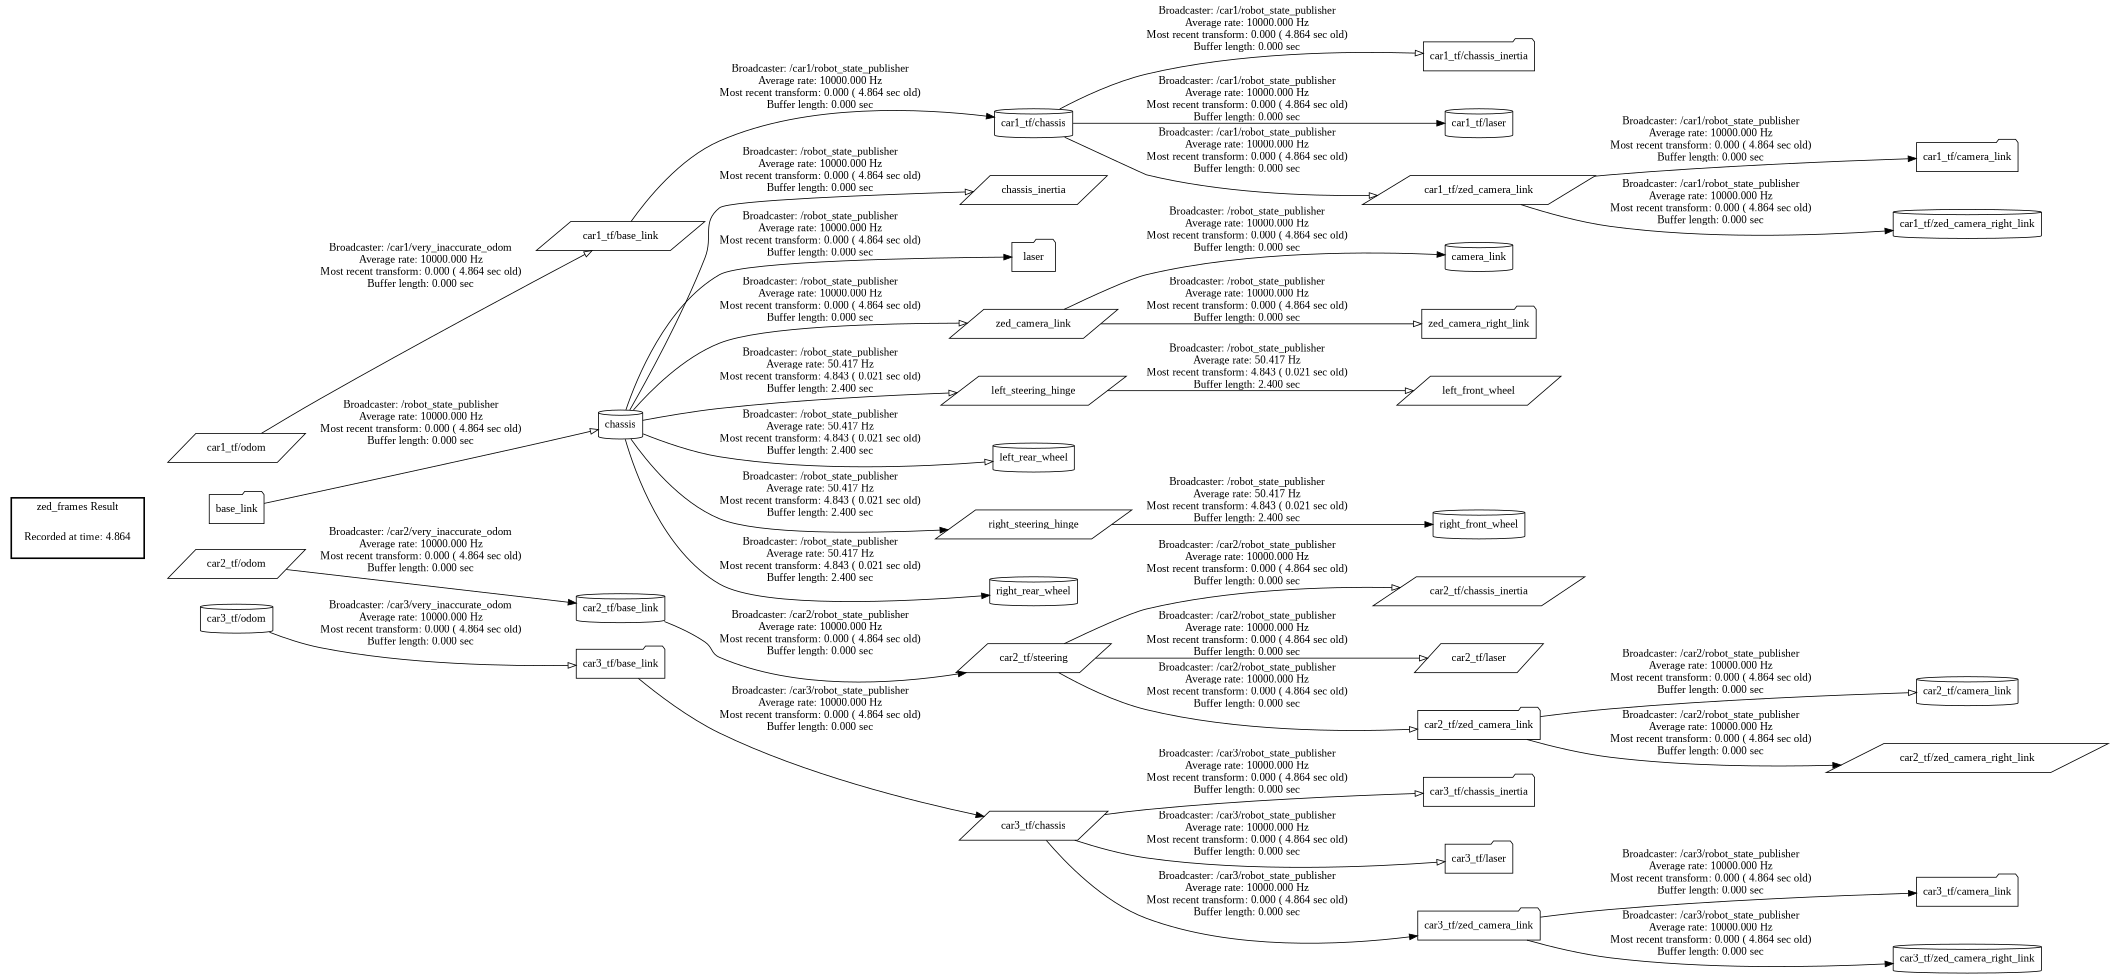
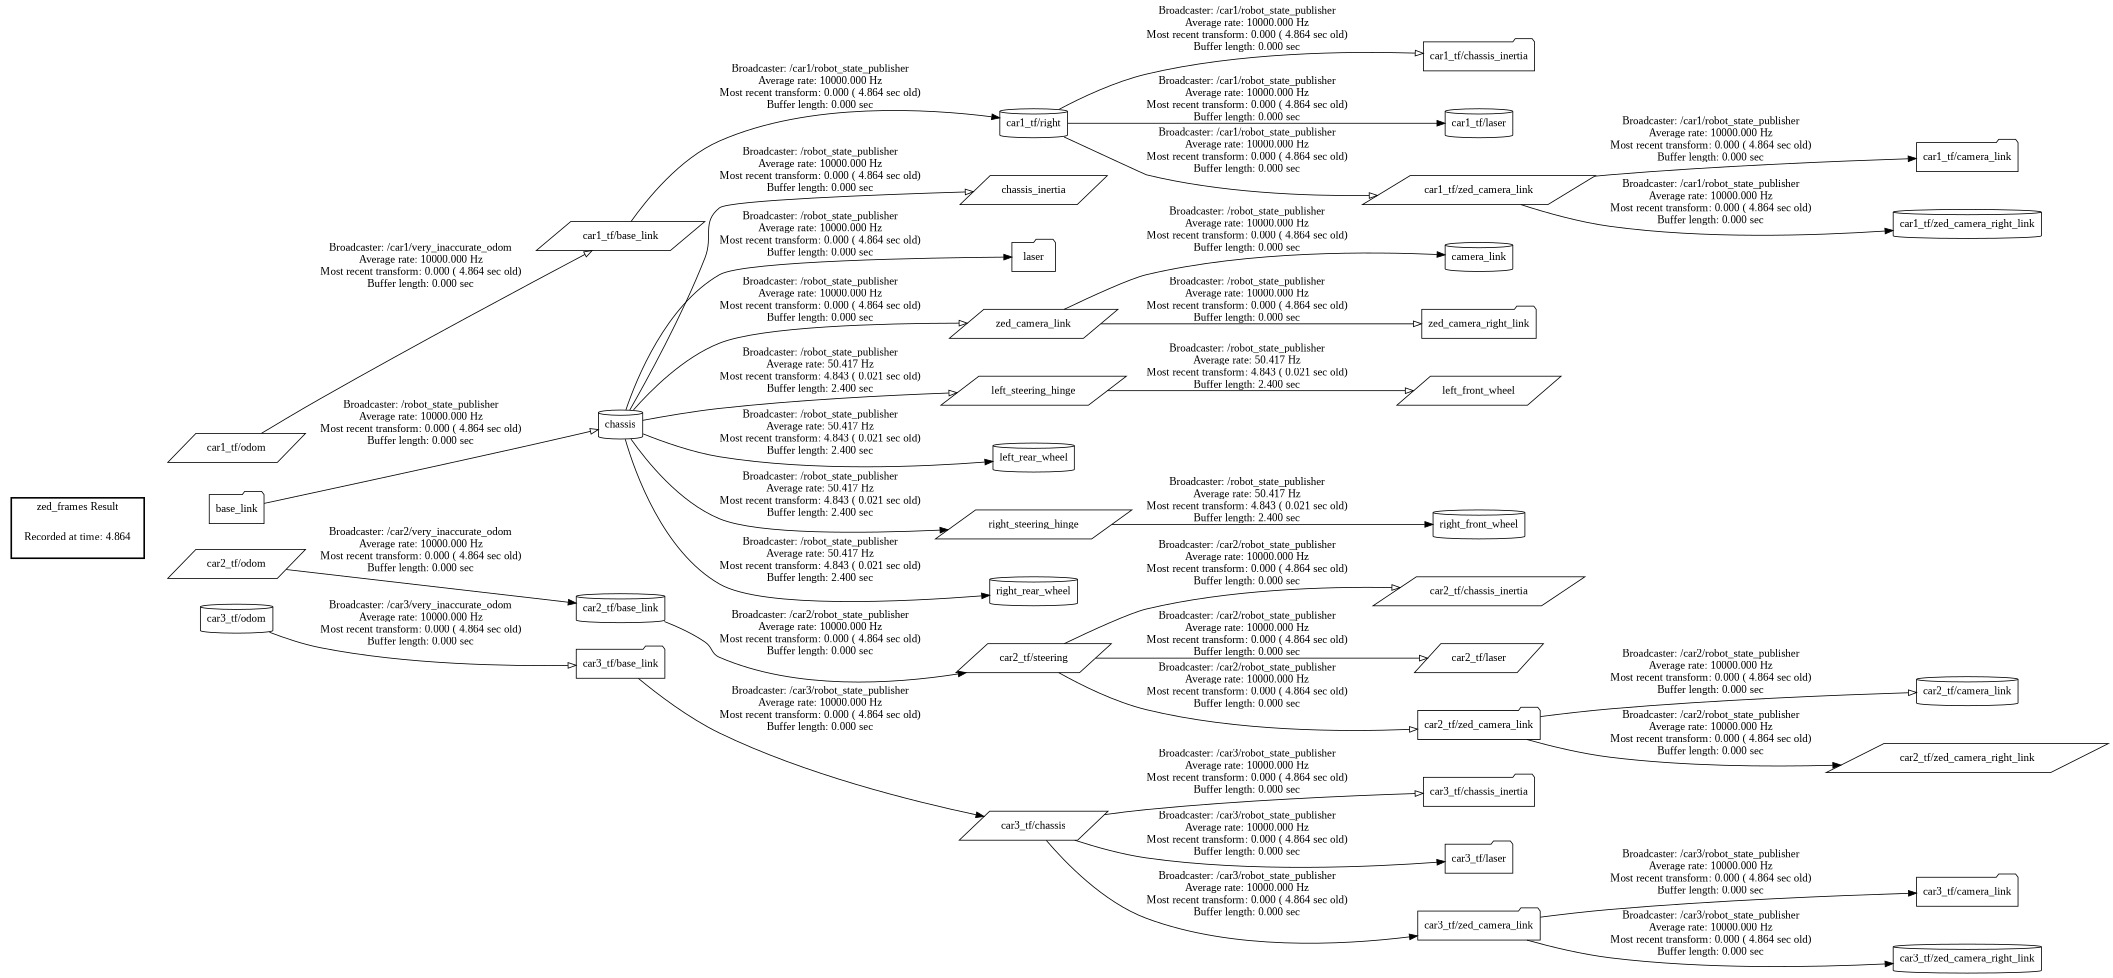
(1034, 123) -> (1034, 123)
(812, 466) -> (812, 466)
(1255, 867) -> (1255, 867)
